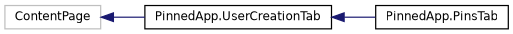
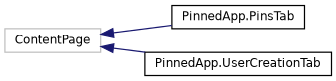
(360, 17) -> (143, 29)
